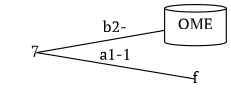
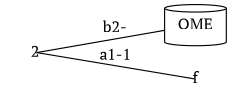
(35, 53) -> (35, 53)
